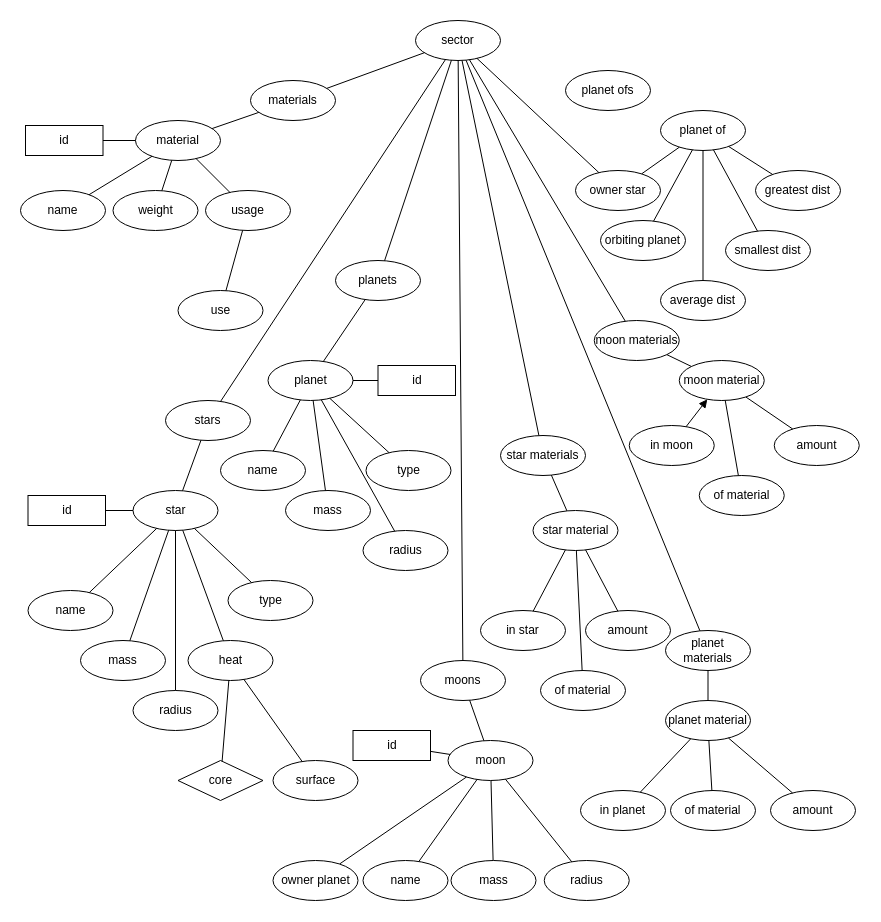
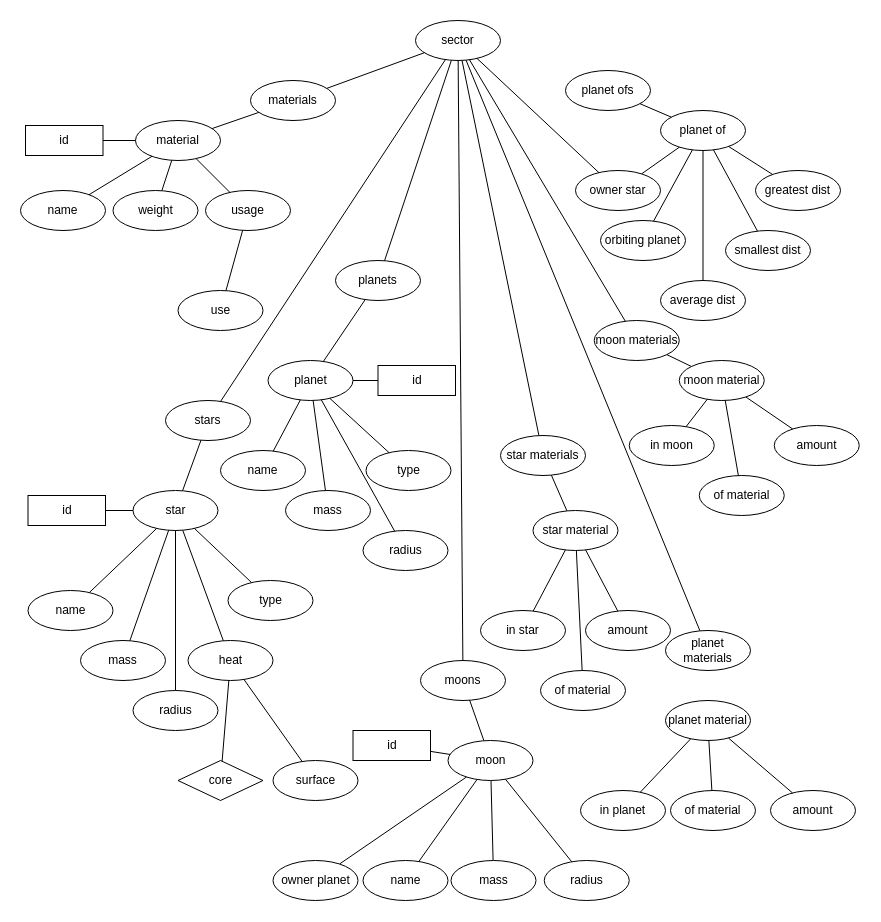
none -> (656, 110)
(702, 407) -> (704, 403)
(708, 686) -> none
